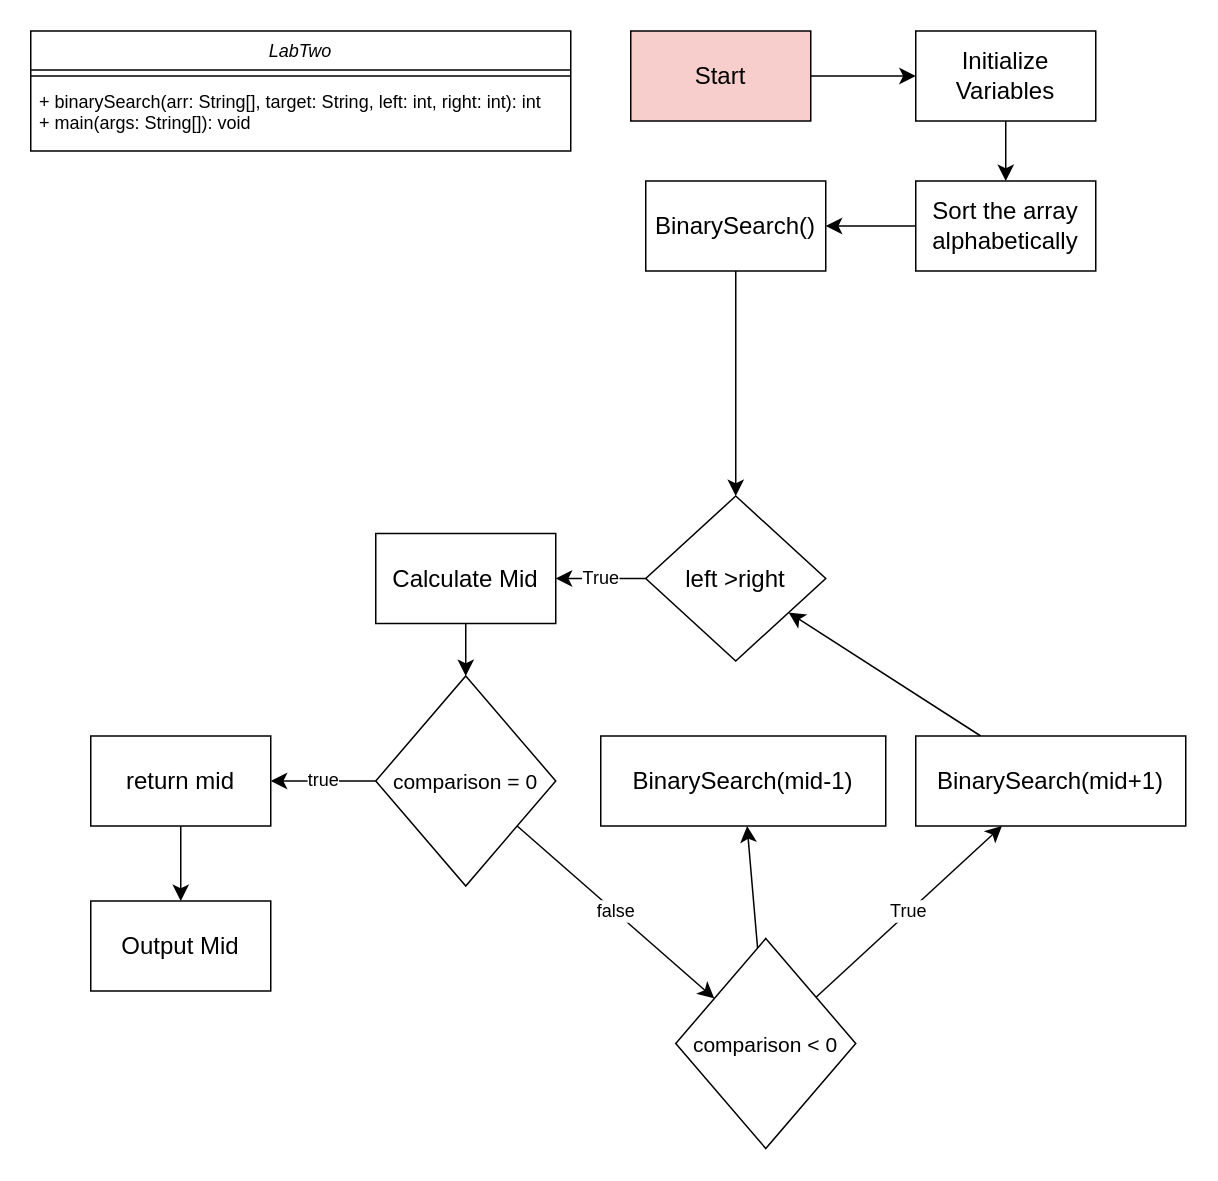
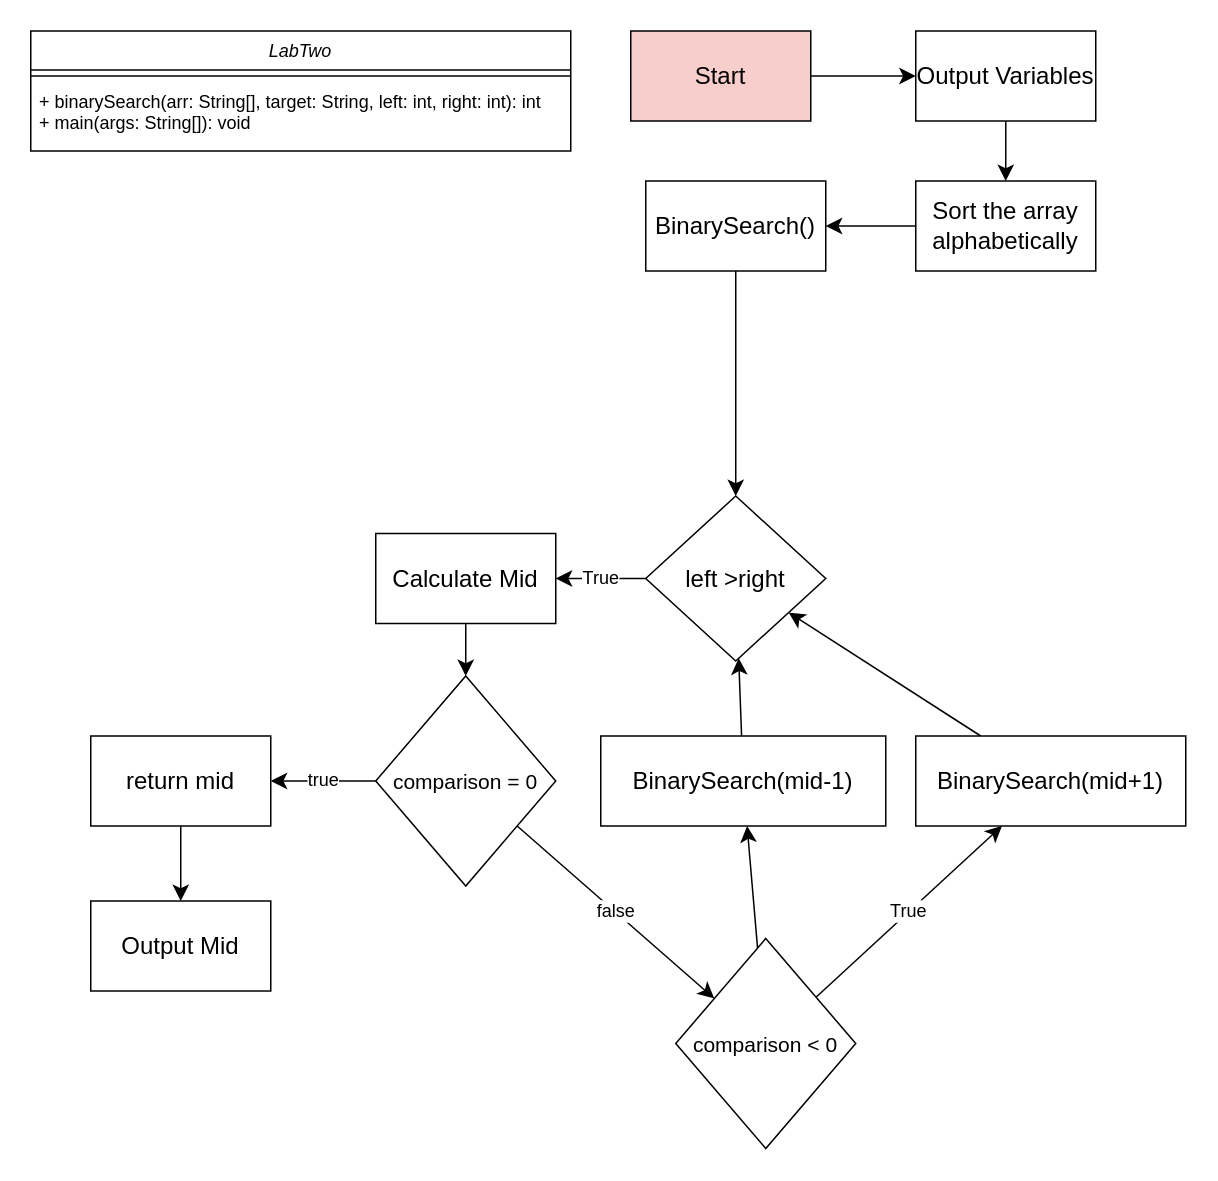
(1006, 76) -> (1006, 76)
none -> (740, 702)
